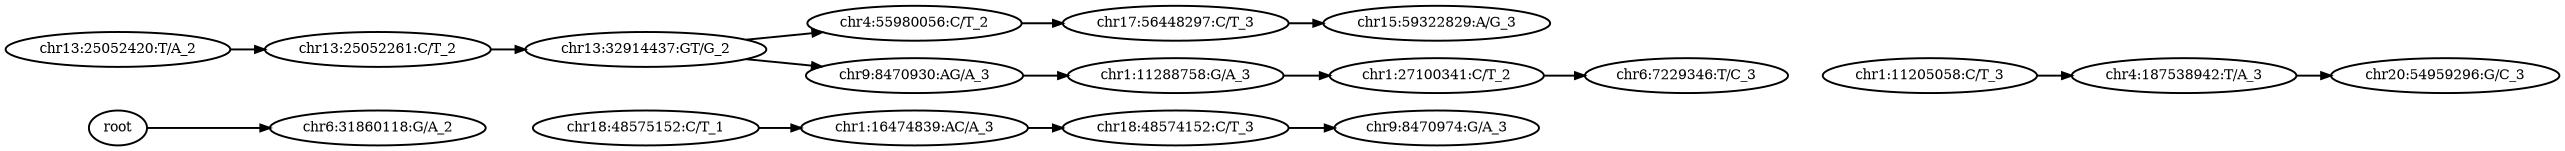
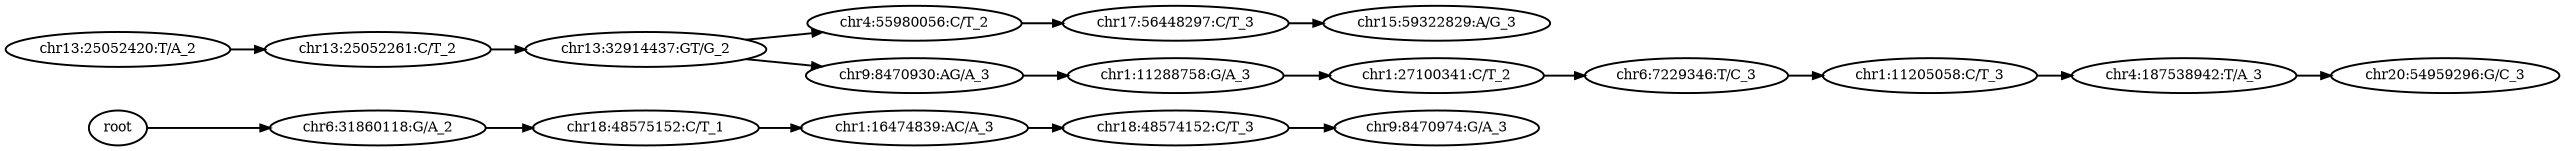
none -> (1801, 76)
none -> (504, 128)
